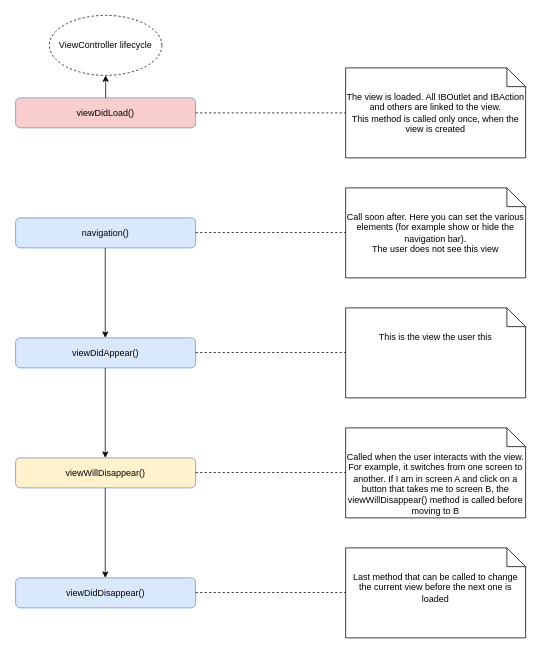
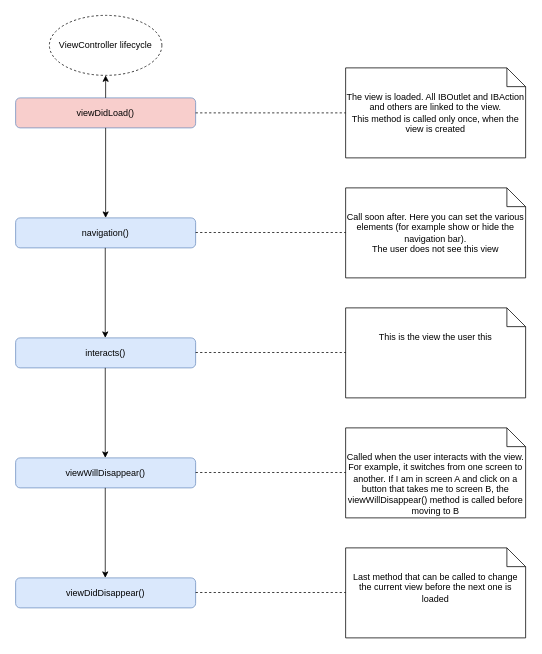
none -> (105, 170)
(105, 353) -> (105, 353)
(105, 473) -> (105, 473)
